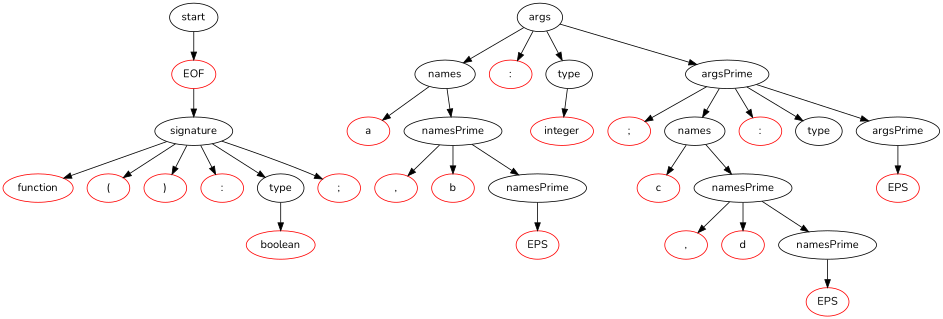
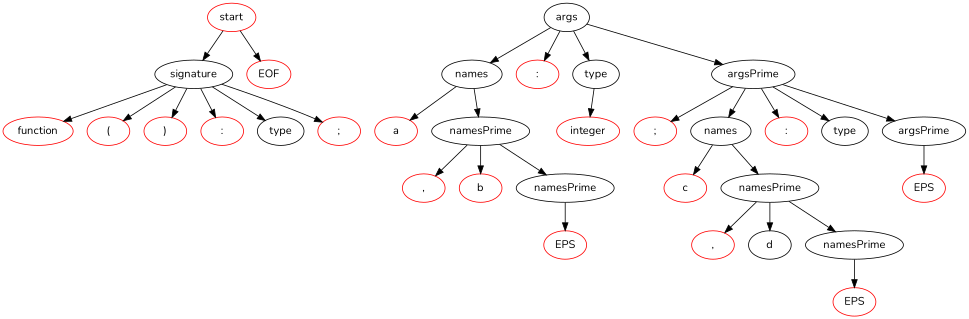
(194, 17) -> (232, 17)
(194, 99) -> (215, 42)
(281, 245) -> none
(743, 245) -> (770, 245)
